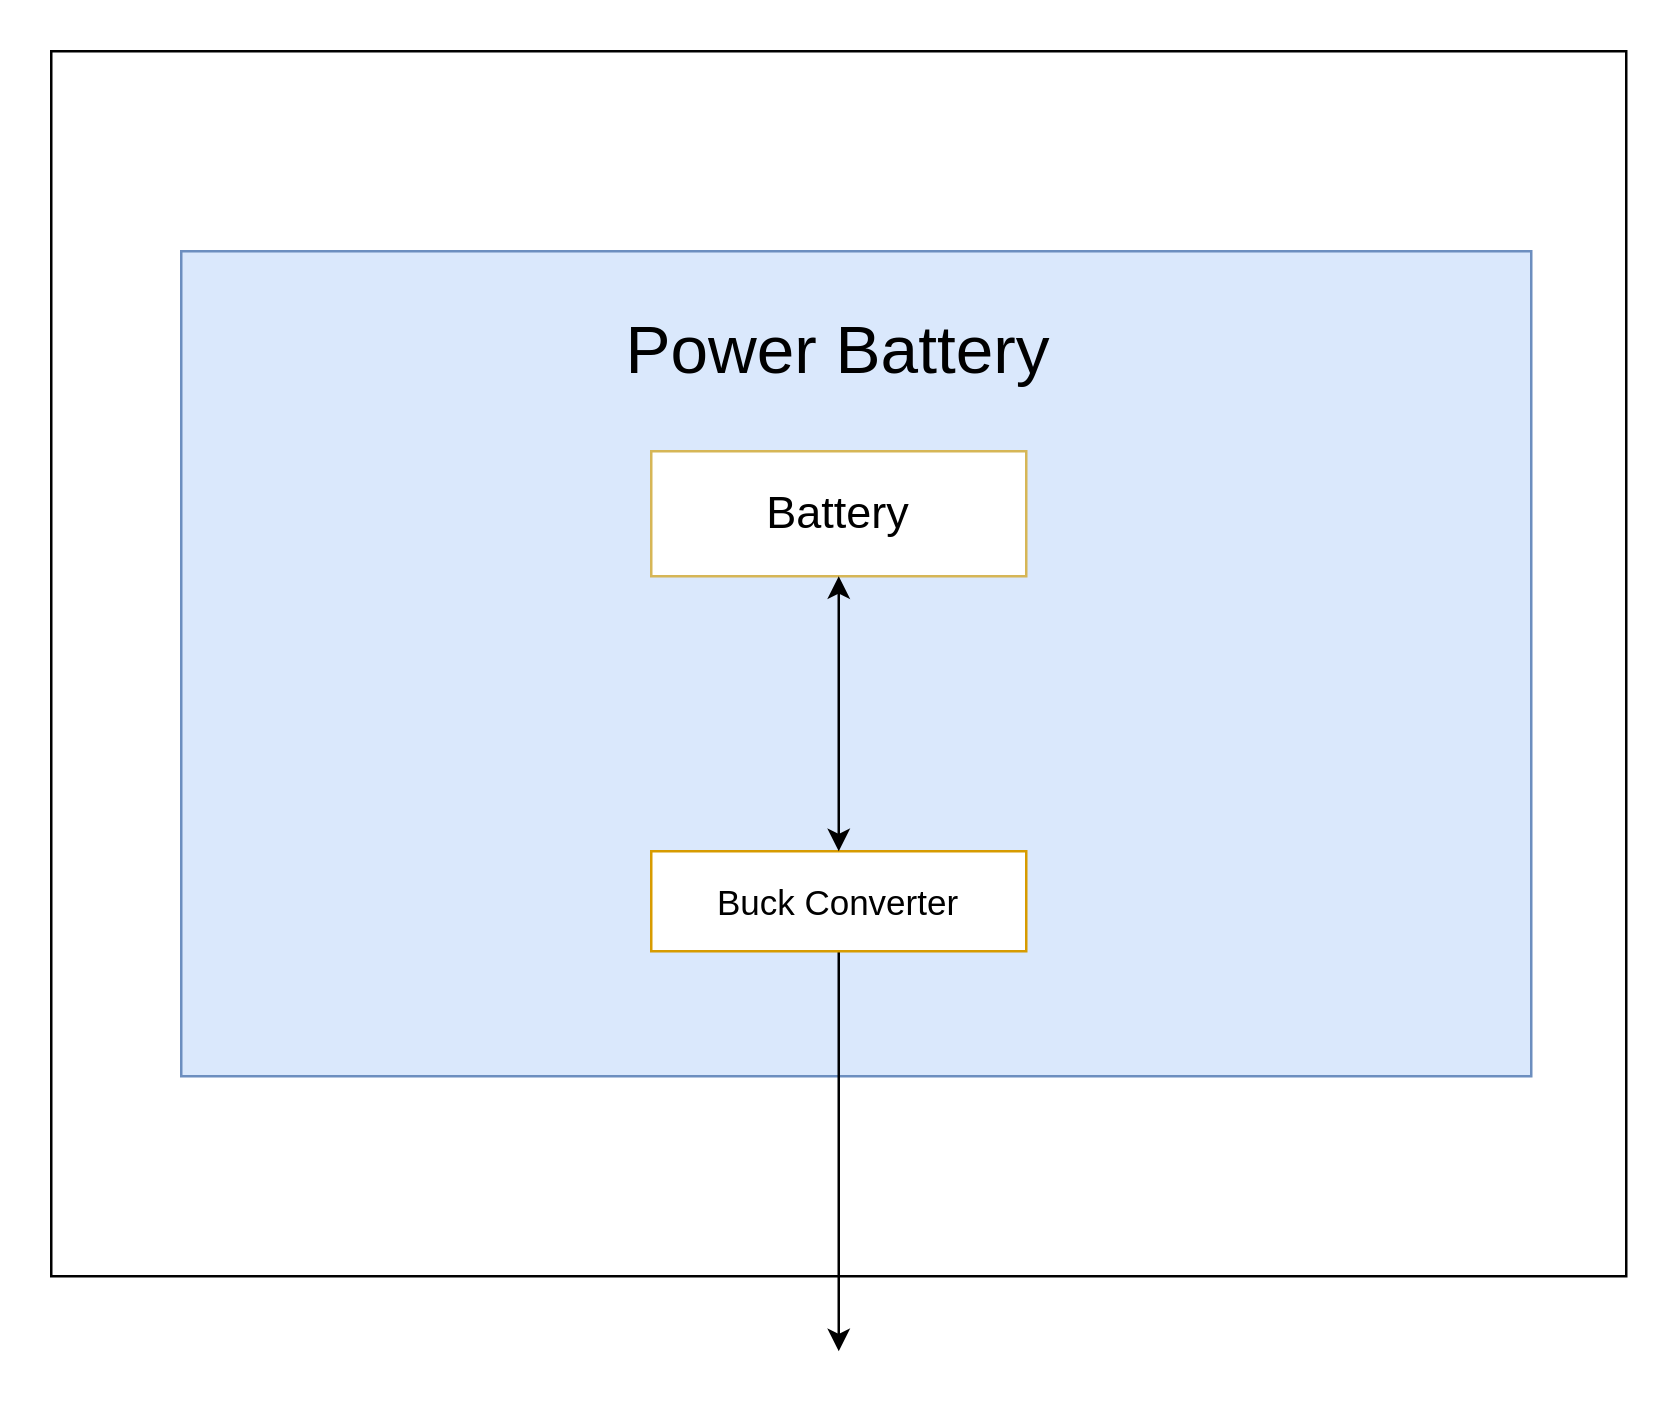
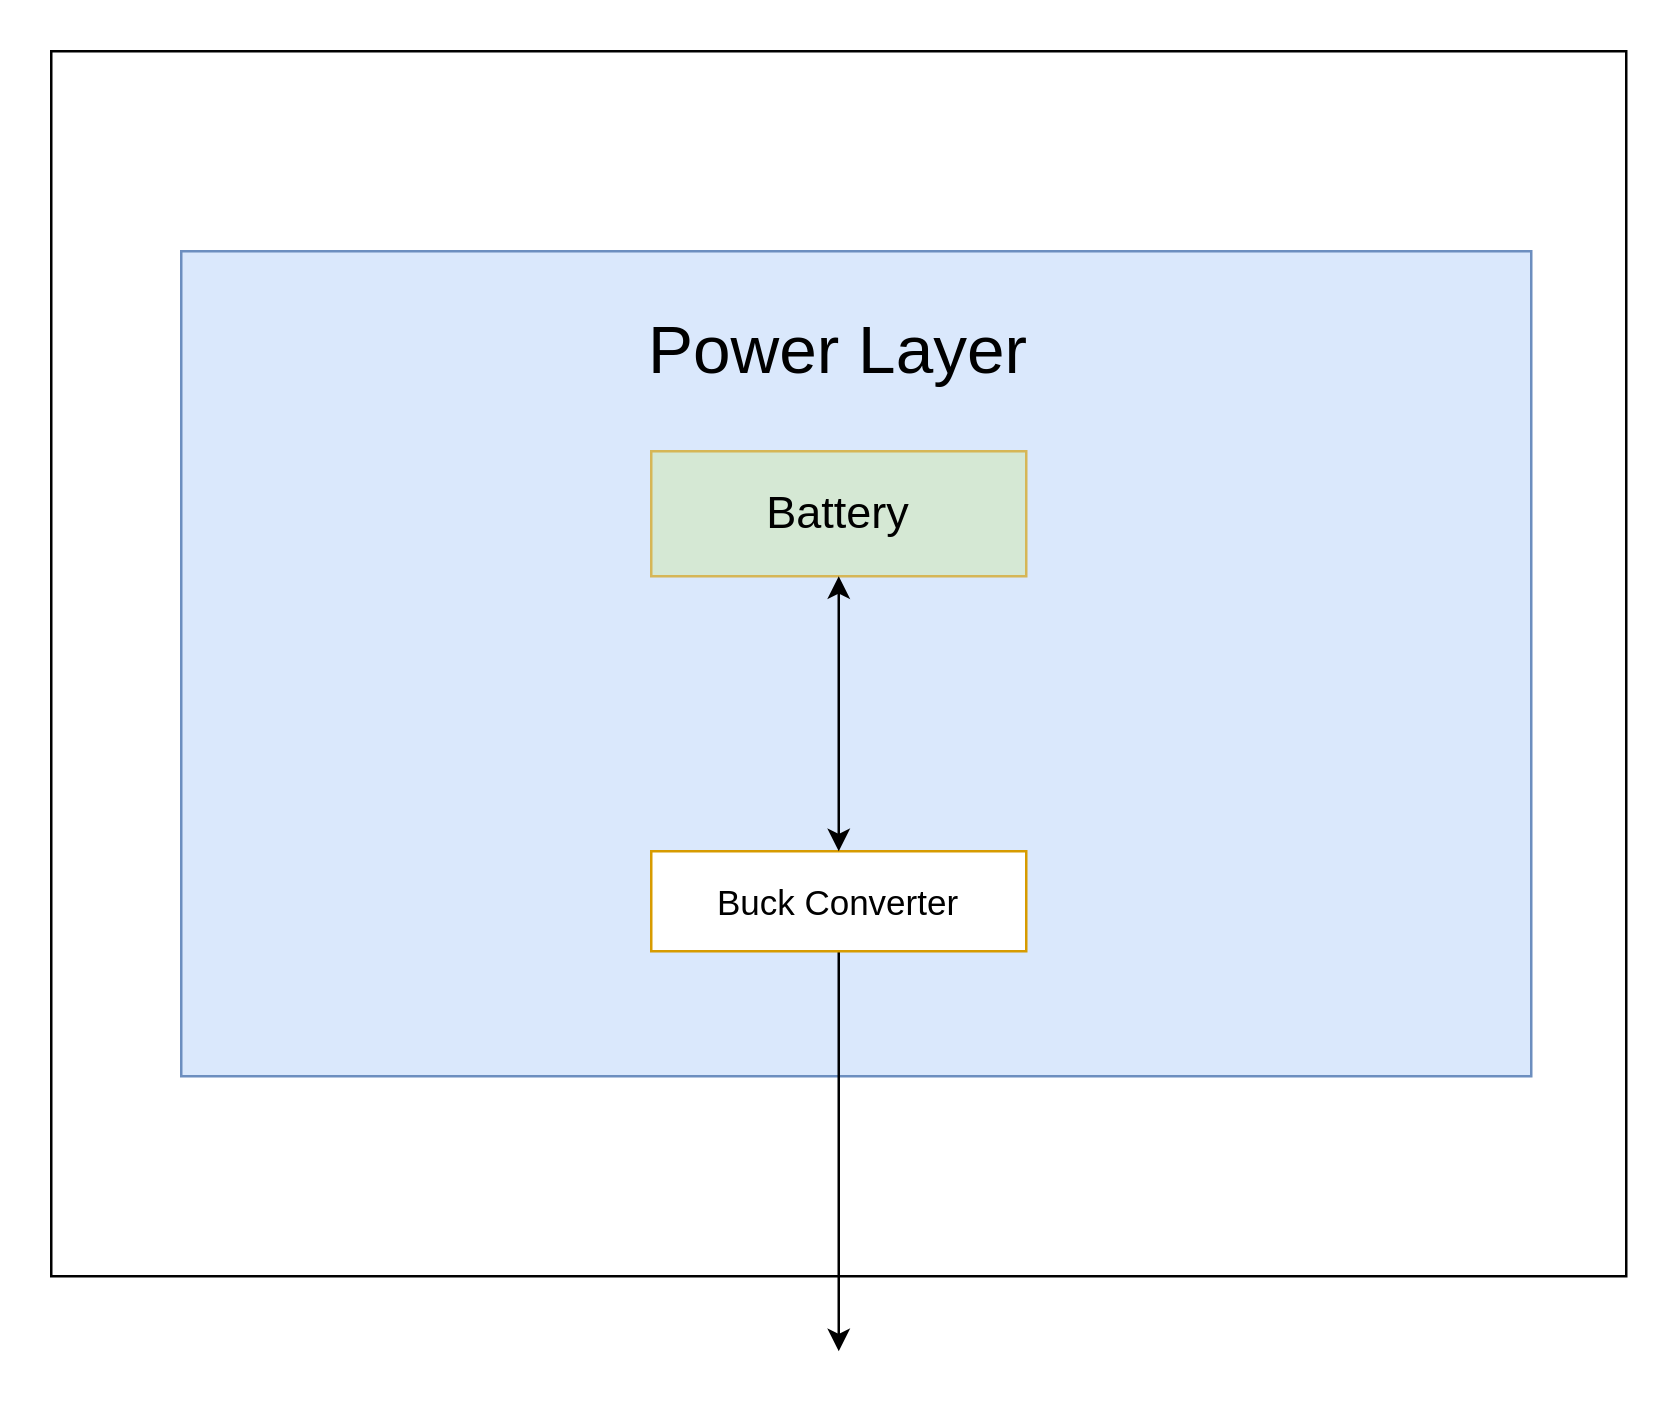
(839, 351) -> (839, 351)
(839, 514) -> (839, 514)
